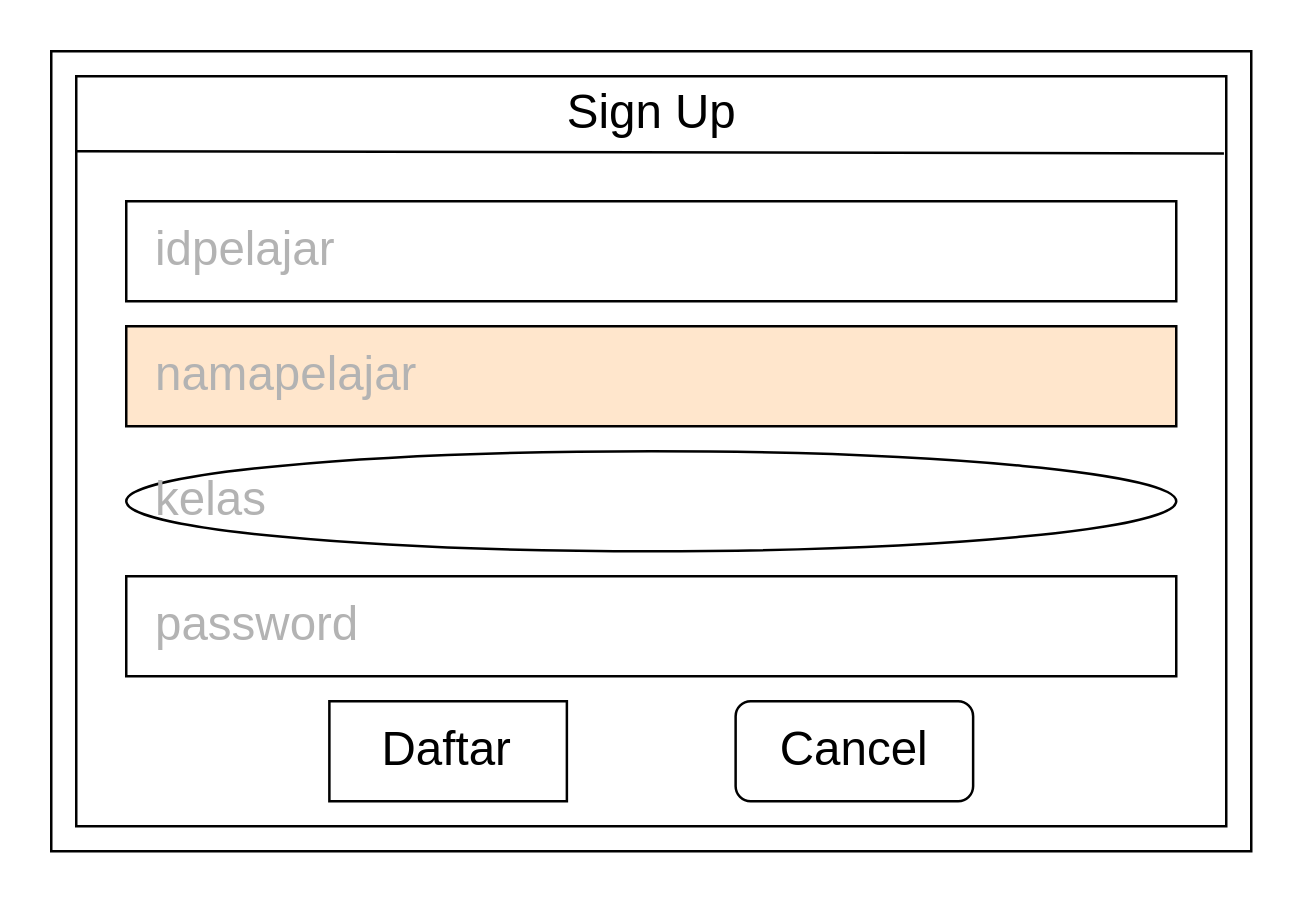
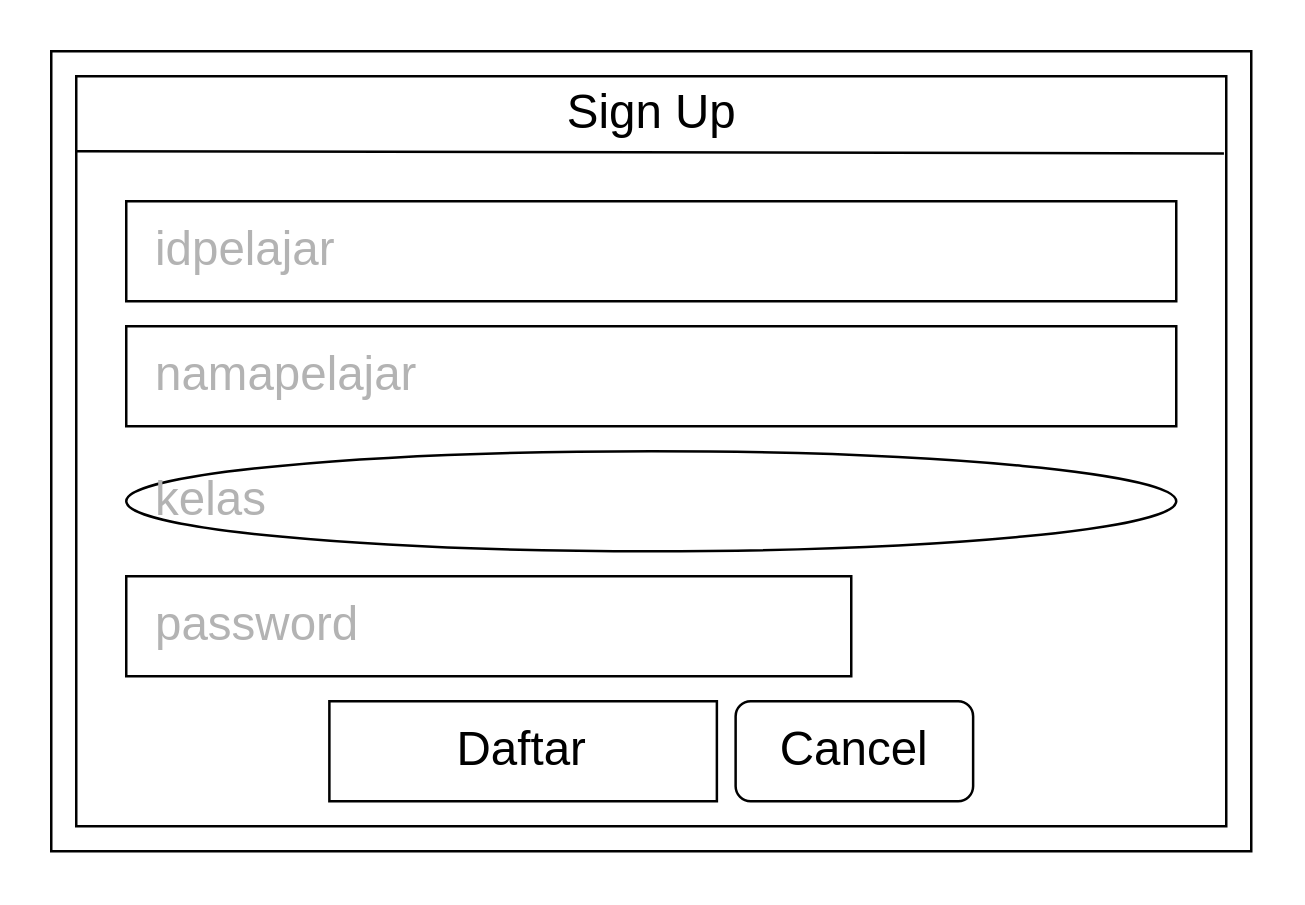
(651, 376) -> (651, 376)
(651, 626) -> (489, 626)
(448, 751) -> (523, 751)
